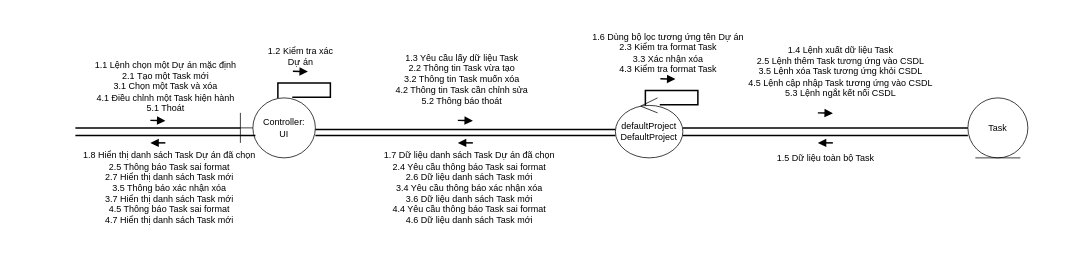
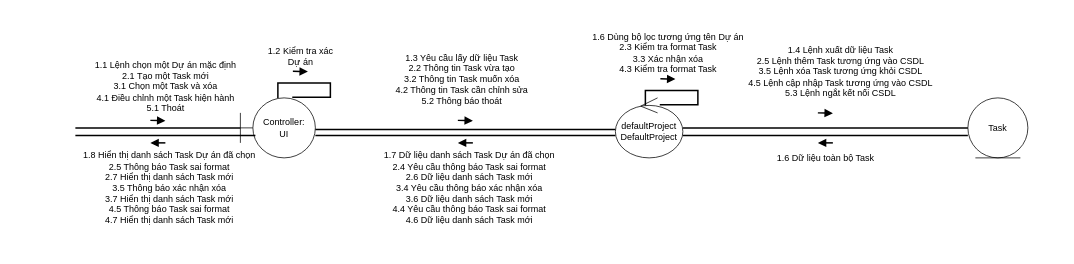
(826, 158) -> (826, 158)
